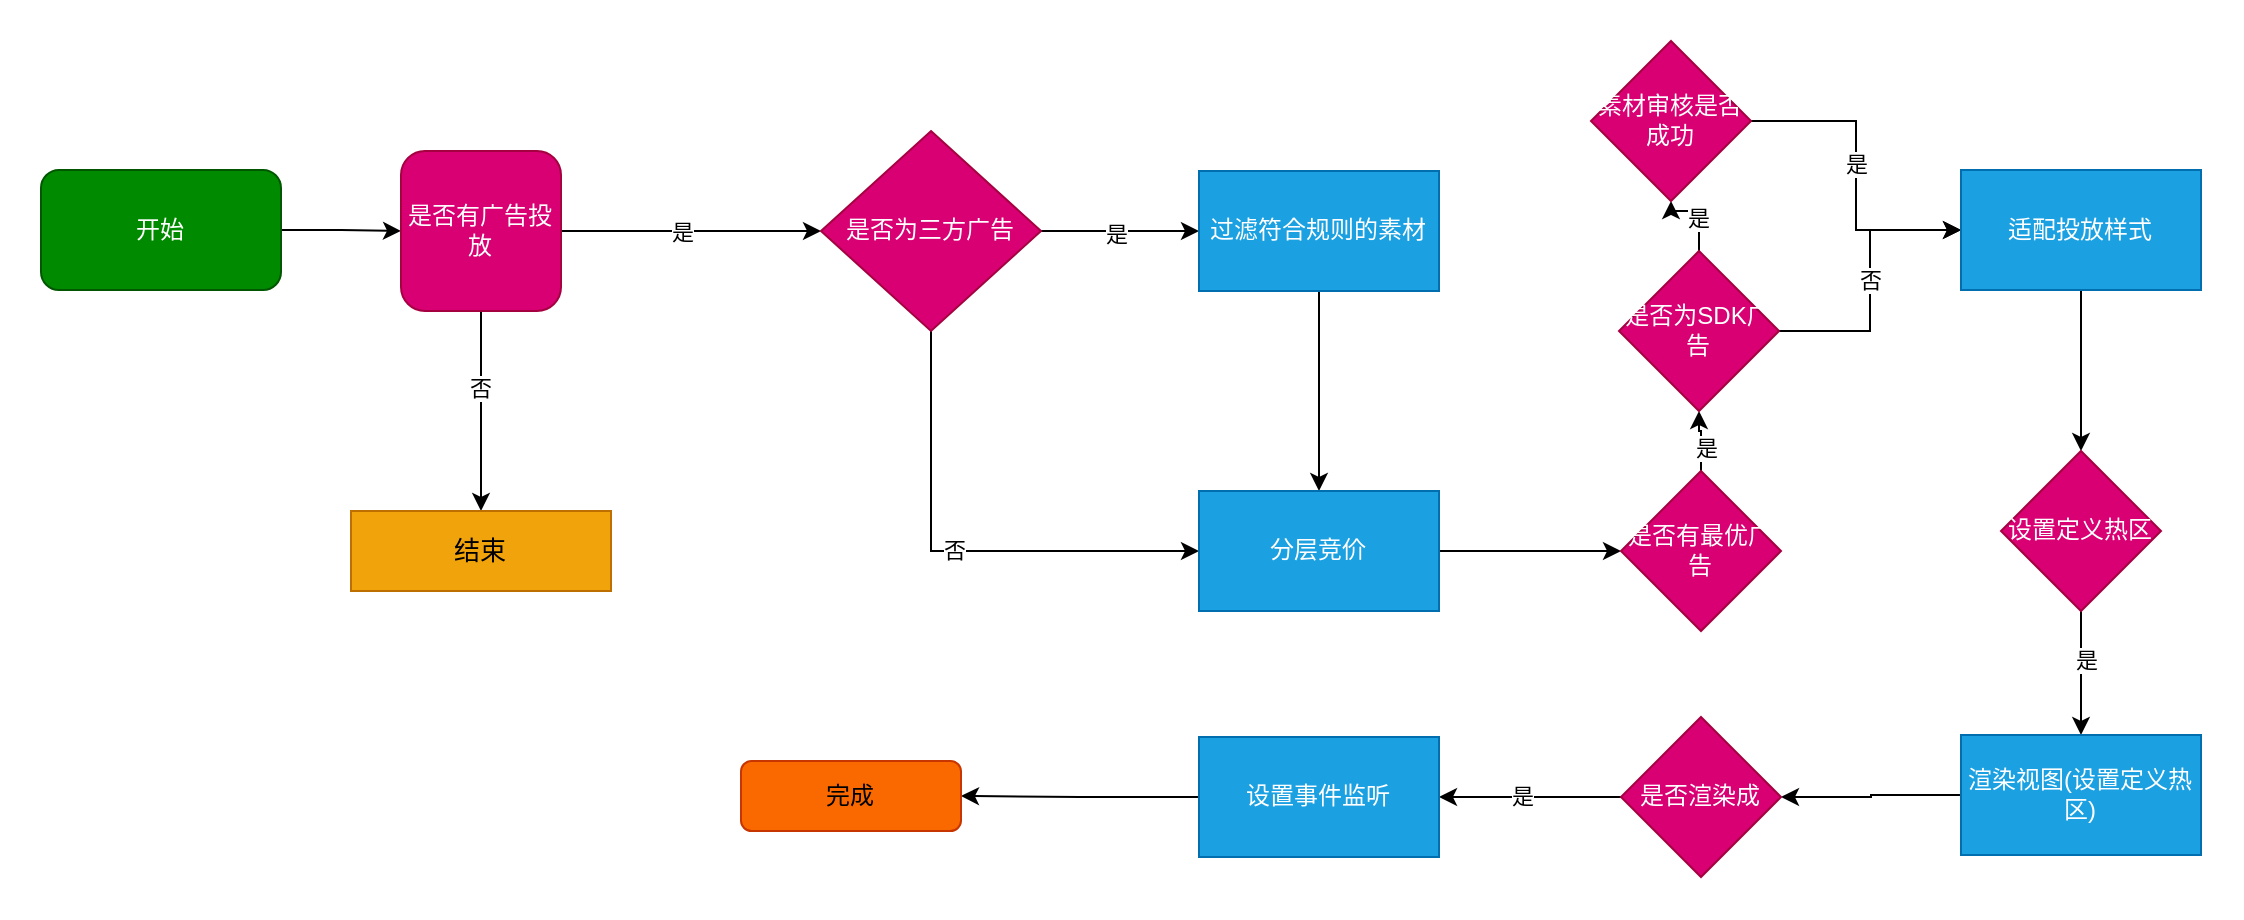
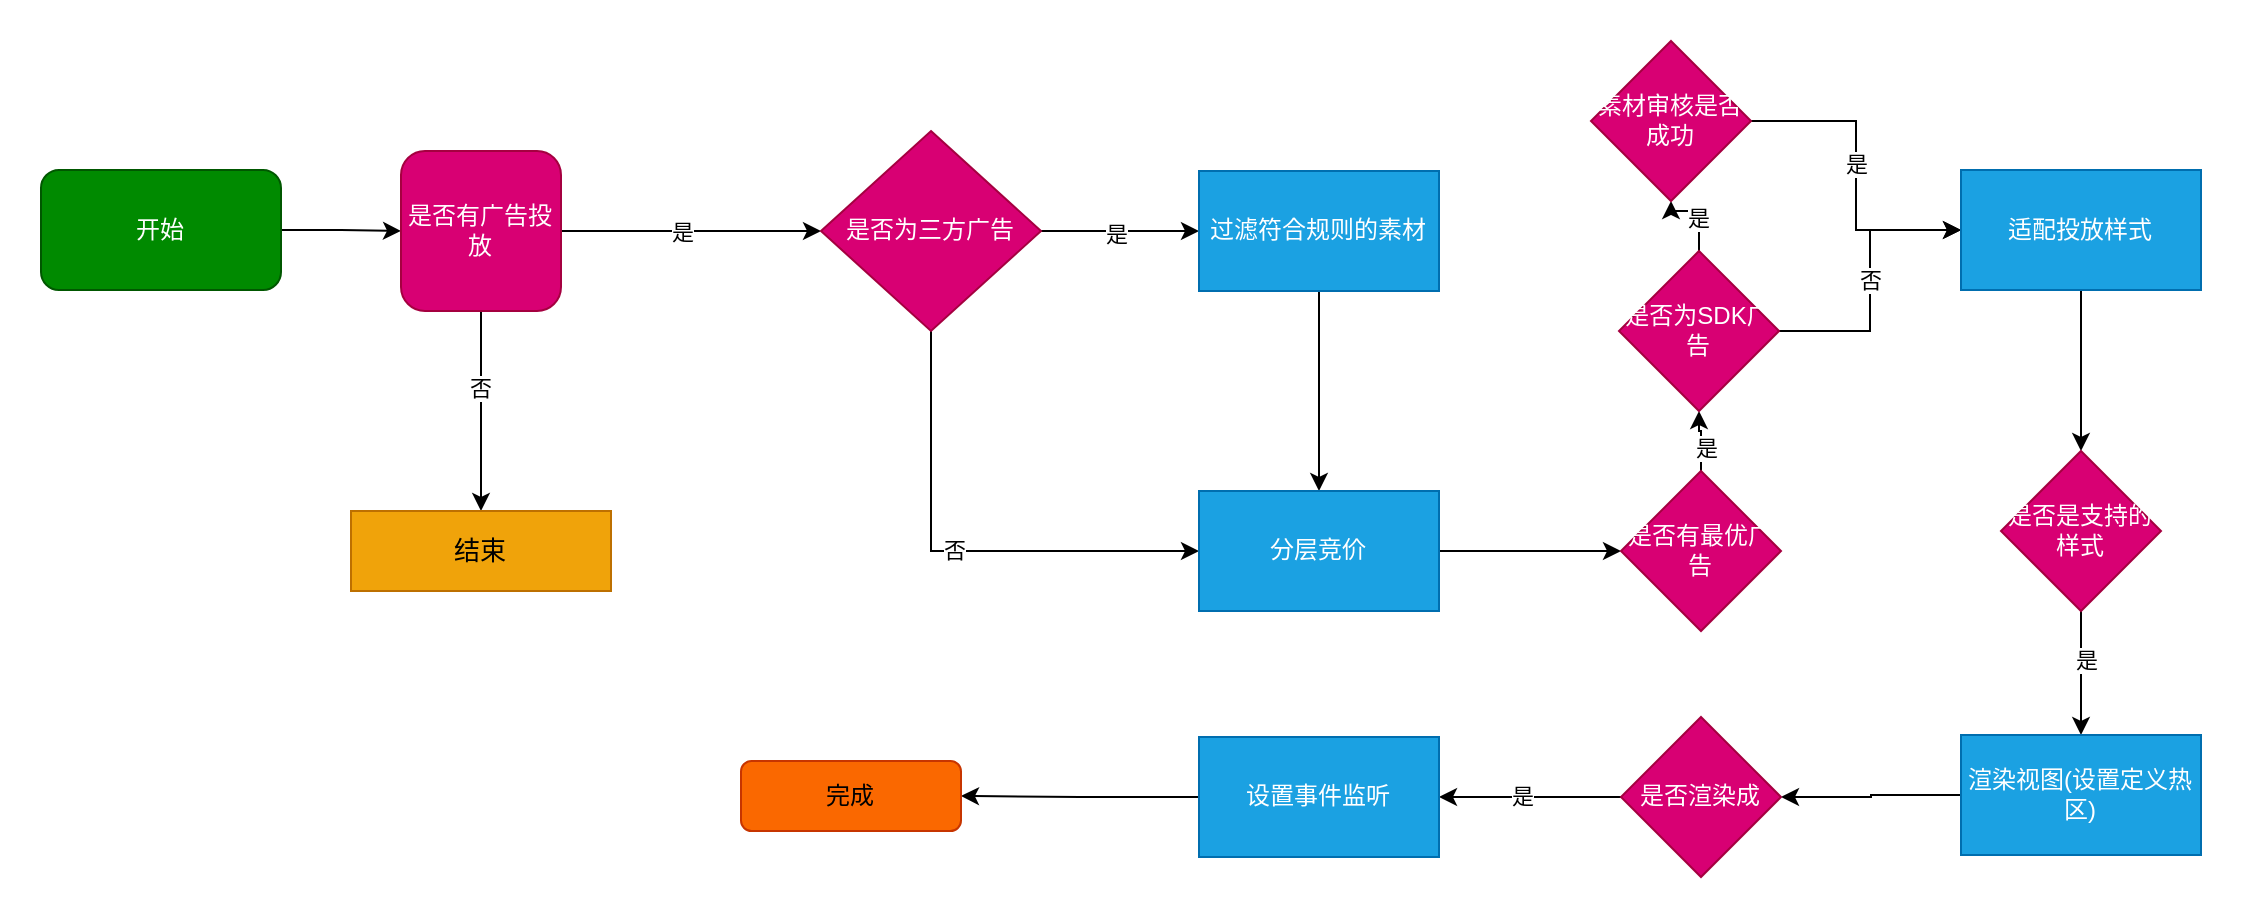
(2081, 531) -> (2081, 531)
